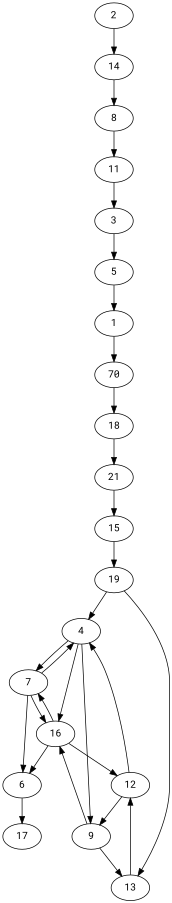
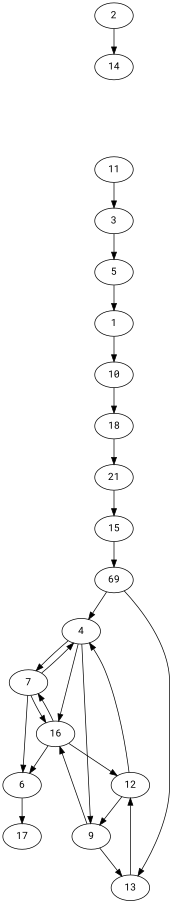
(114, 118) -> none
(114, 375) -> (114, 375)
(114, 580) -> (114, 580)
